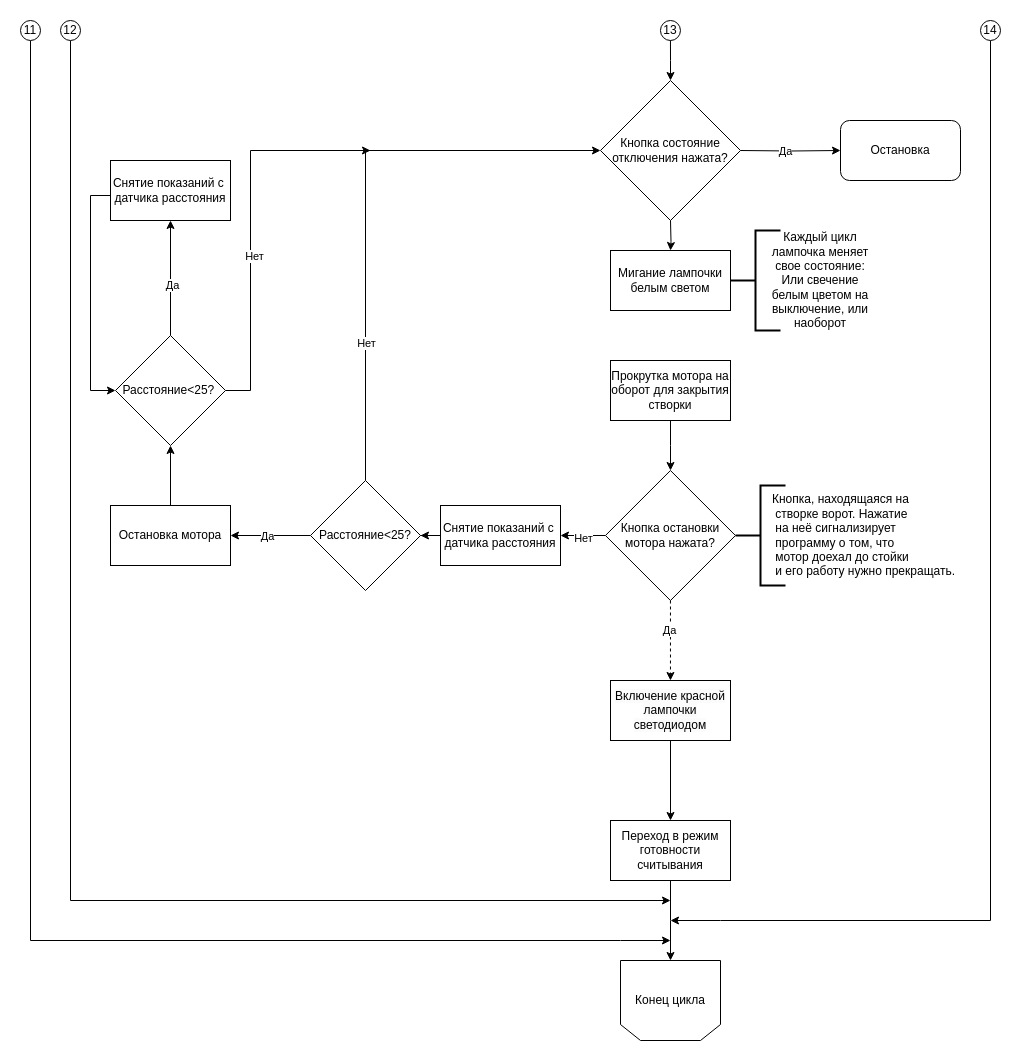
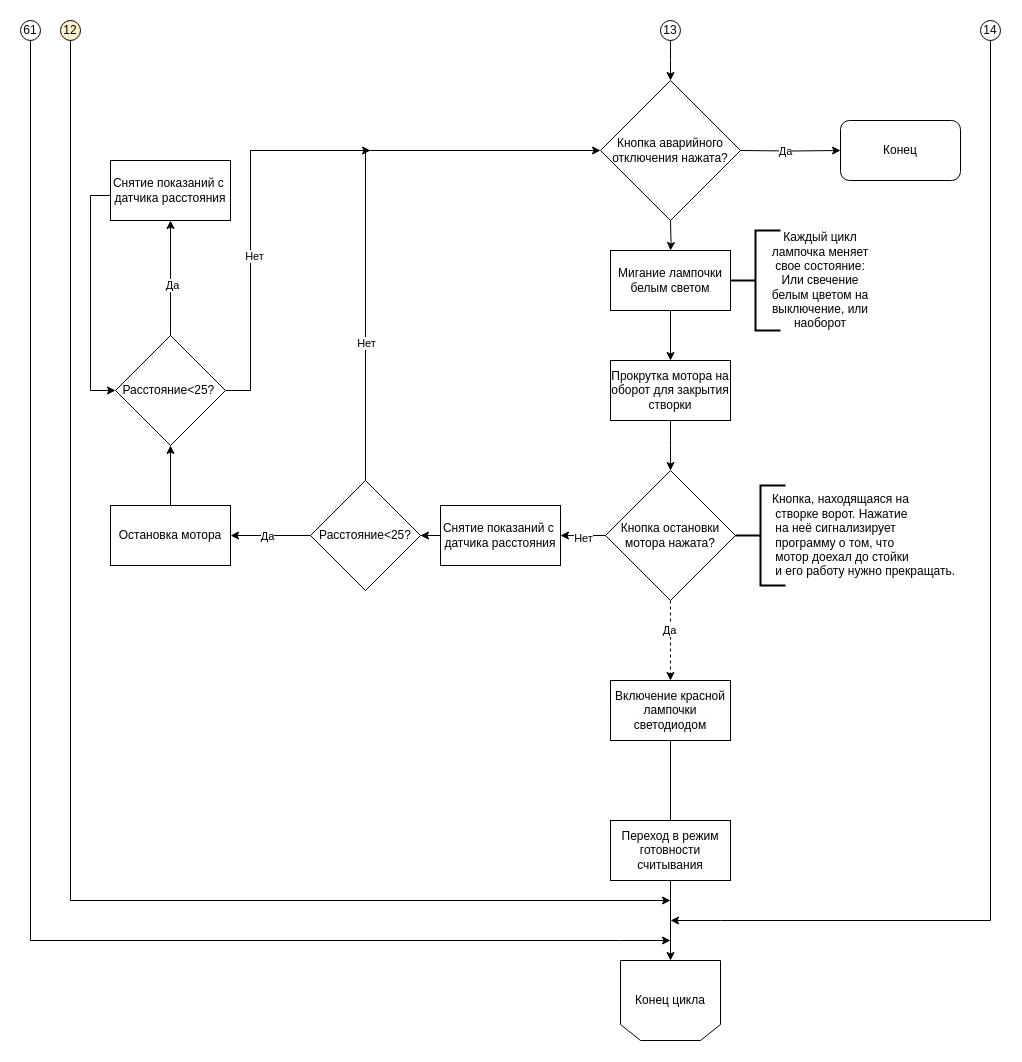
(31, 31) -> (31, 31)
(71, 31) -> (71, 31)
(671, 151) -> (671, 151)
(901, 151) -> (901, 151)
none -> (671, 332)
(671, 812) -> (671, 815)
